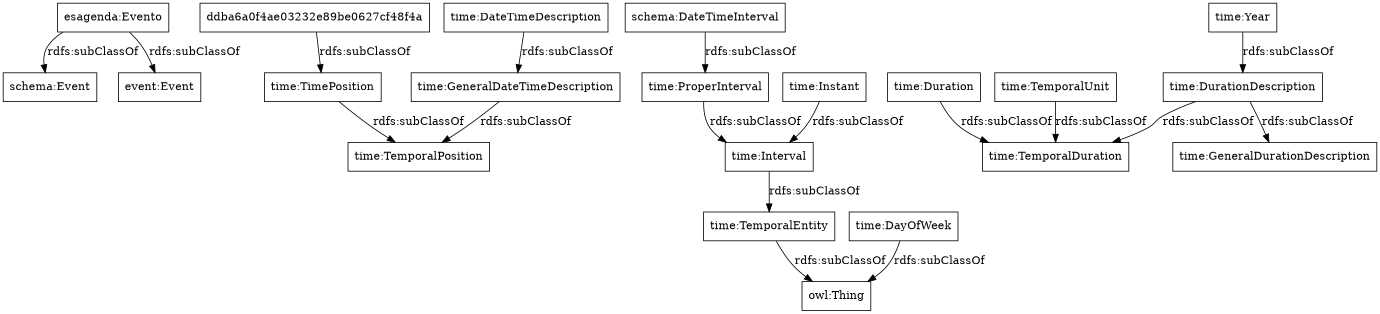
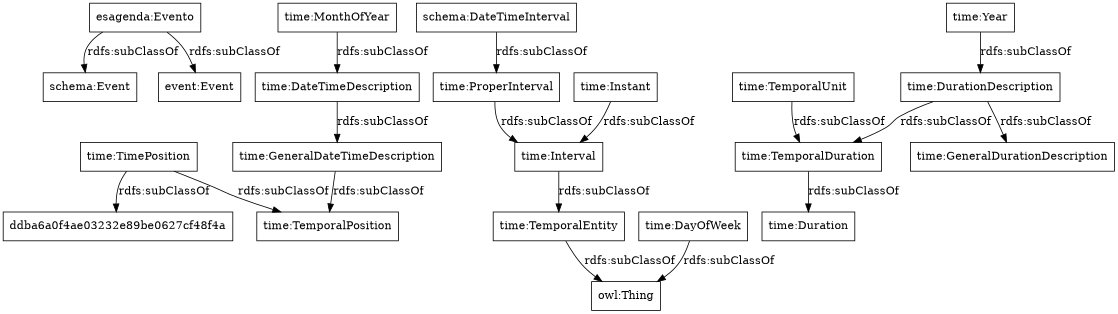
none -> (337, 18)
(318, 48) -> (119, 187)
(957, 124) -> (808, 188)
